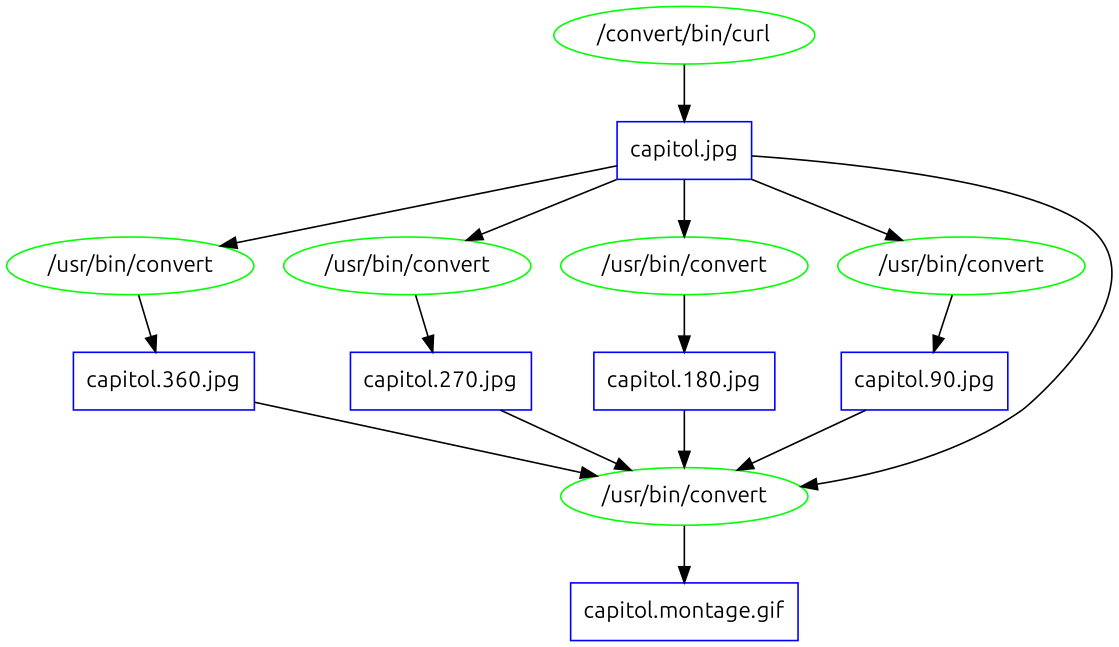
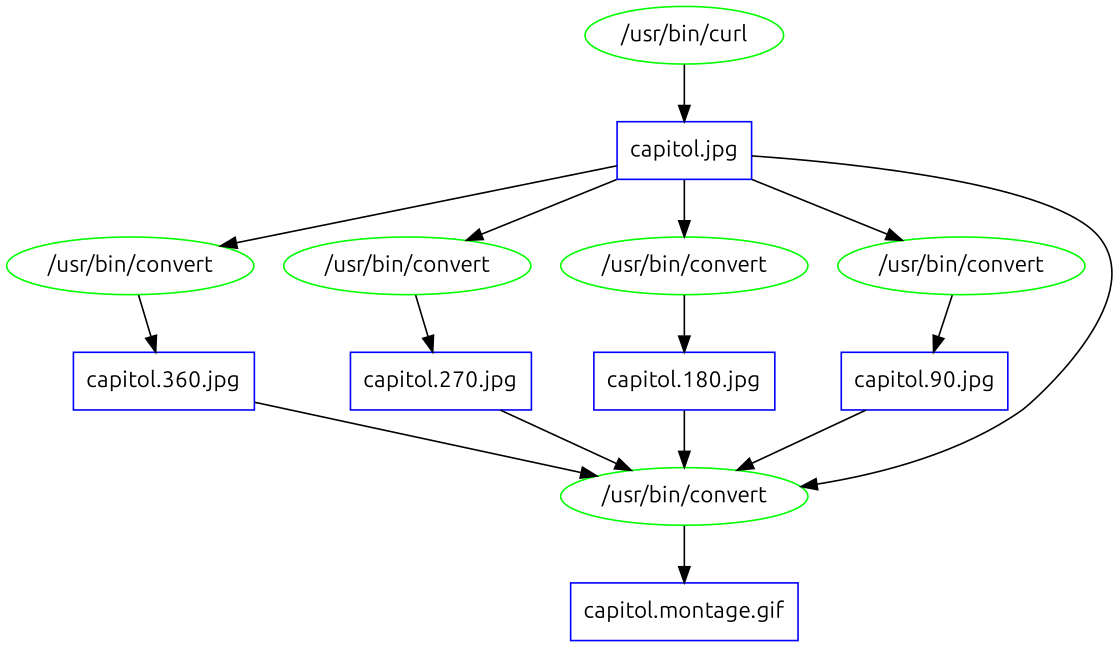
(684, 35) -> (684, 35)
